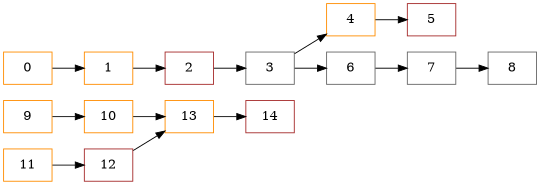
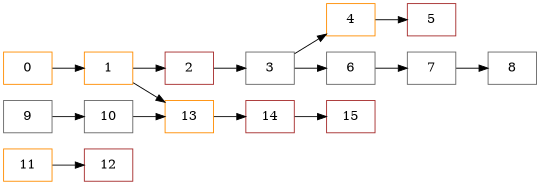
(28, 117) -> (28, 117)
(109, 117) -> (109, 117)
none -> (351, 117)
(145, 143) -> (145, 90)
